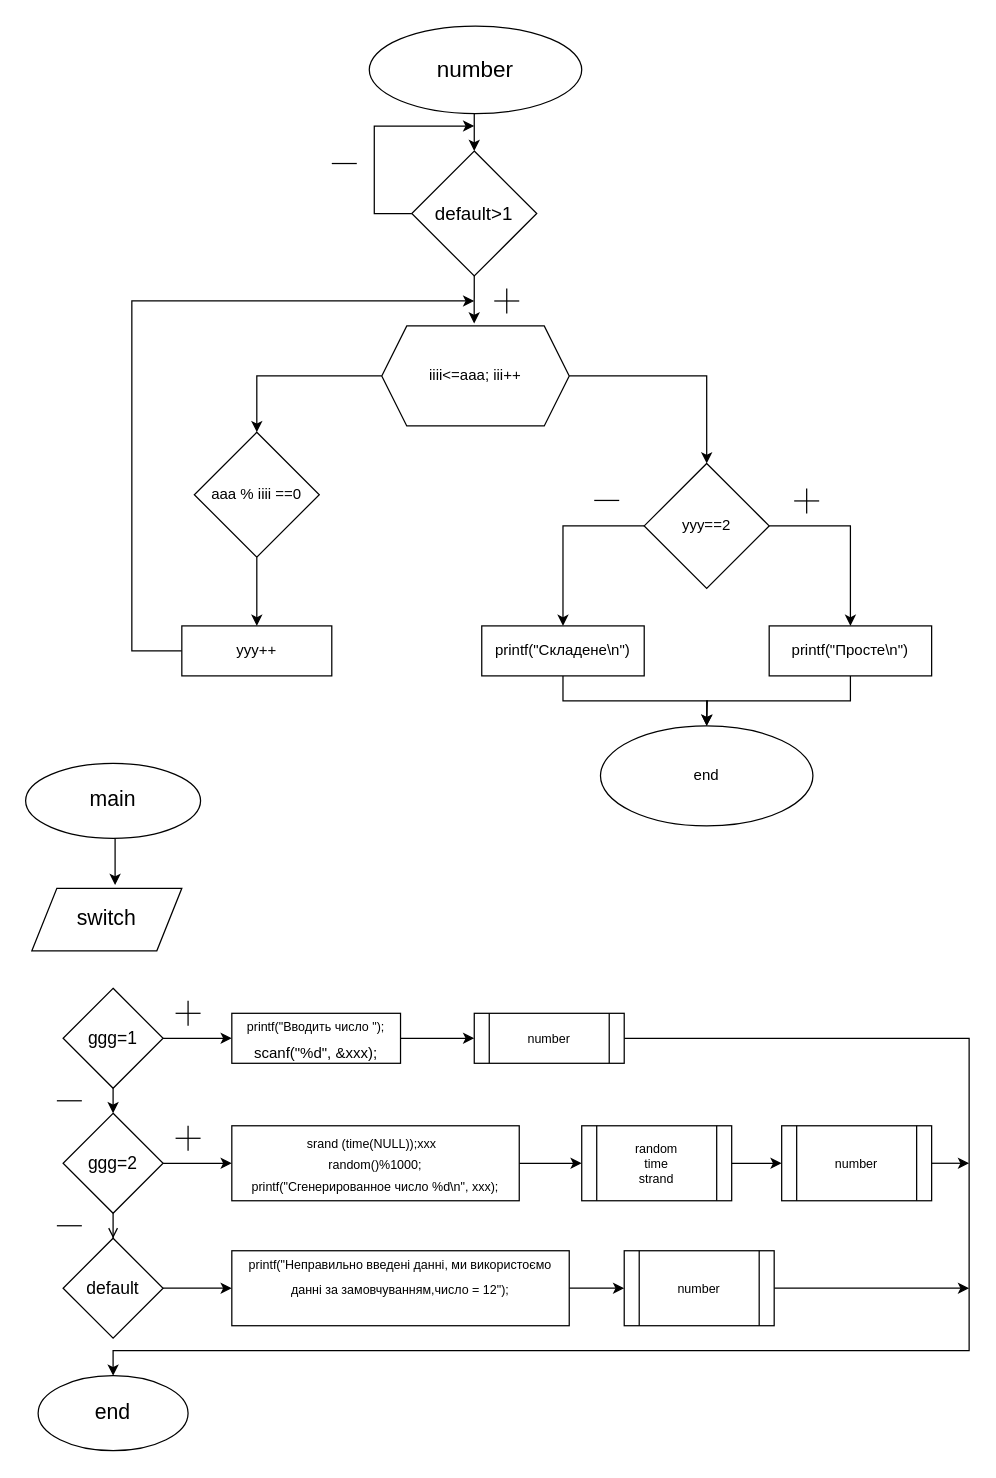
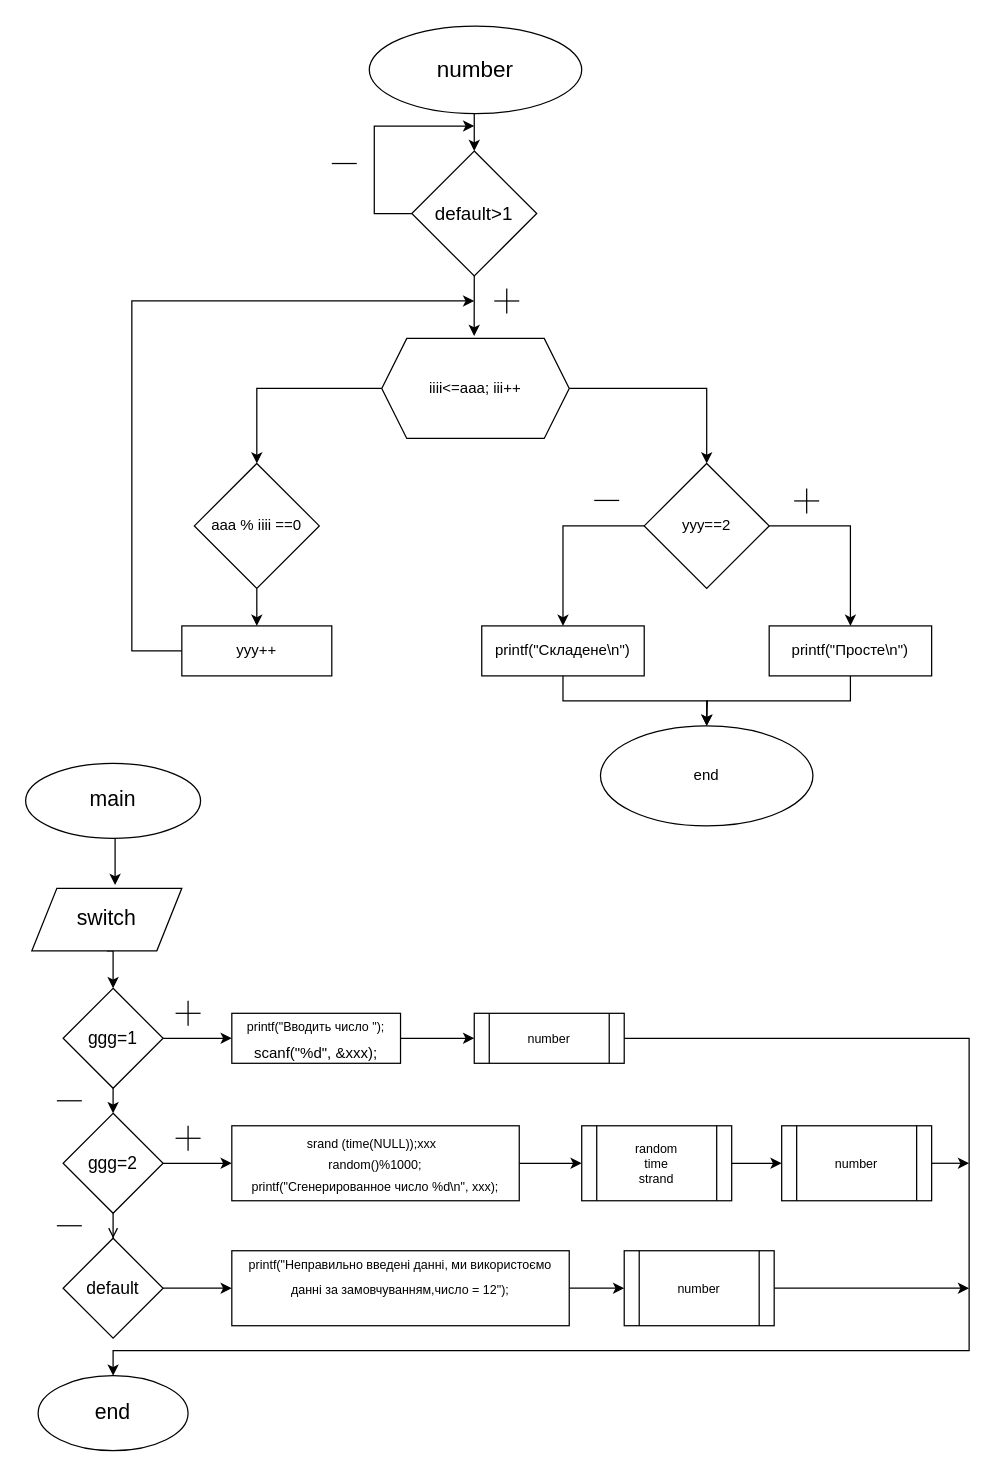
(476, 376) -> (476, 388)
(257, 494) -> (257, 526)
none -> (113, 964)
